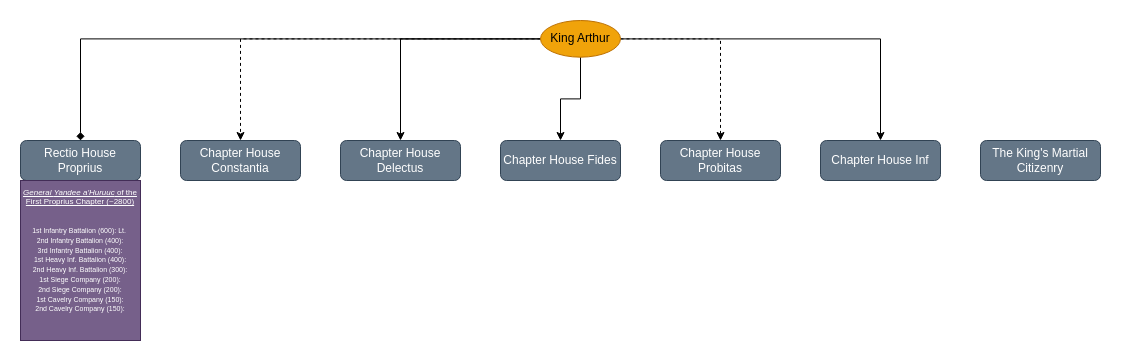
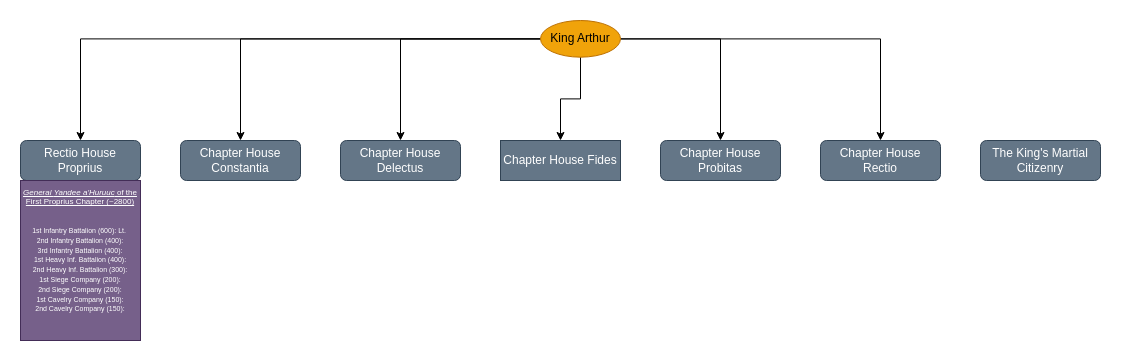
(721, 86) -> (721, 86)
(241, 87) -> (241, 87)
(81, 132) -> (81, 132)
(561, 161) -> (561, 161)
(881, 161) -> (881, 161)
